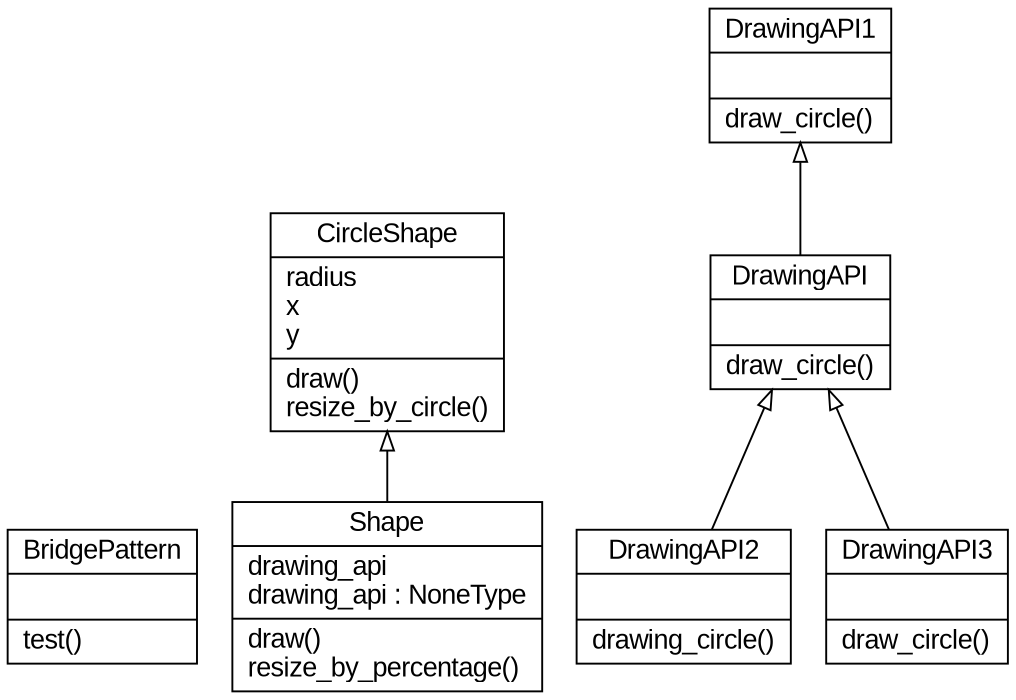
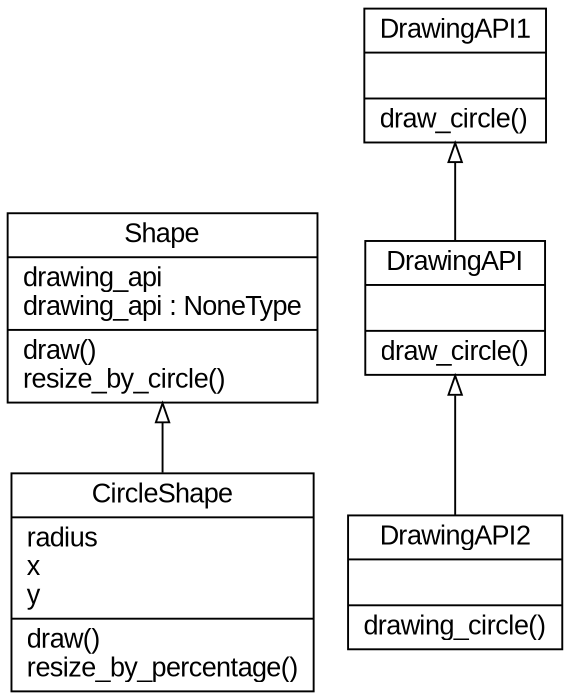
(387, 408) -> (163, 668)
(387, 476) -> (163, 448)
(102, 597) -> none
(917, 597) -> none
(383, 668) -> (124, 380)
